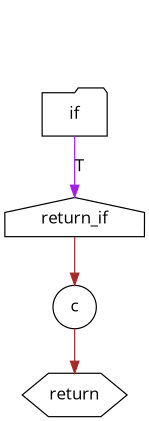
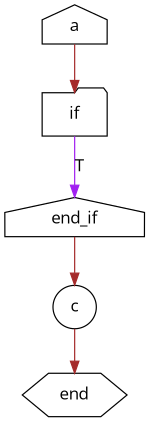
none -> (75, 26)
(75, 219) -> (75, 219)
(75, 395) -> (75, 395)
